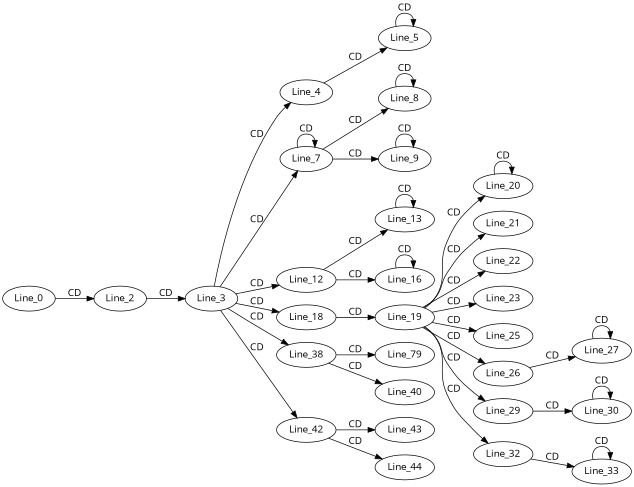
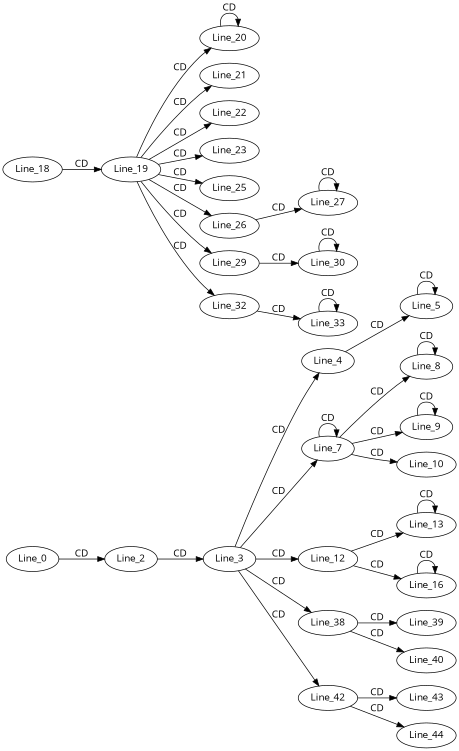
(254, 307) -> none
(405, 355) -> (426, 623)
none -> (426, 465)
